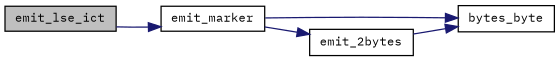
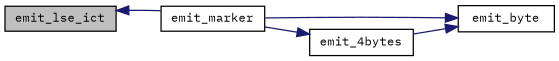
(506, 19) -> (506, 19)
(132, 27) -> (145, 10)
(361, 42) -> (361, 42)
